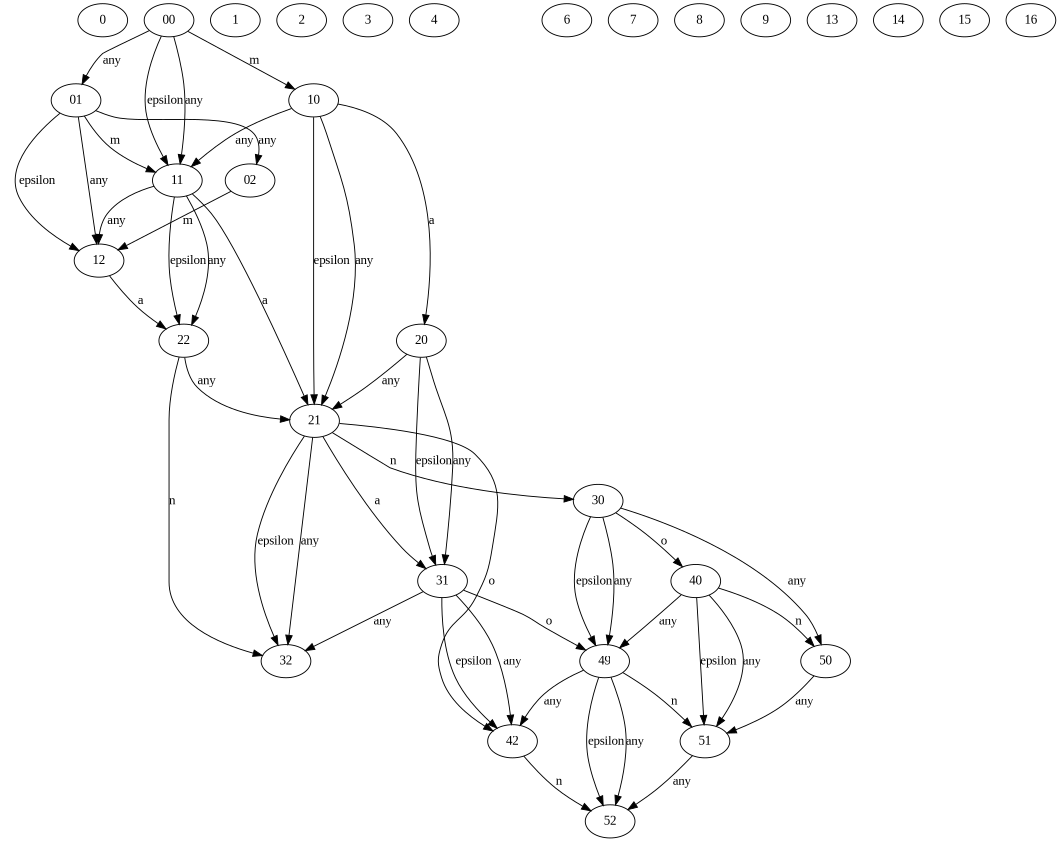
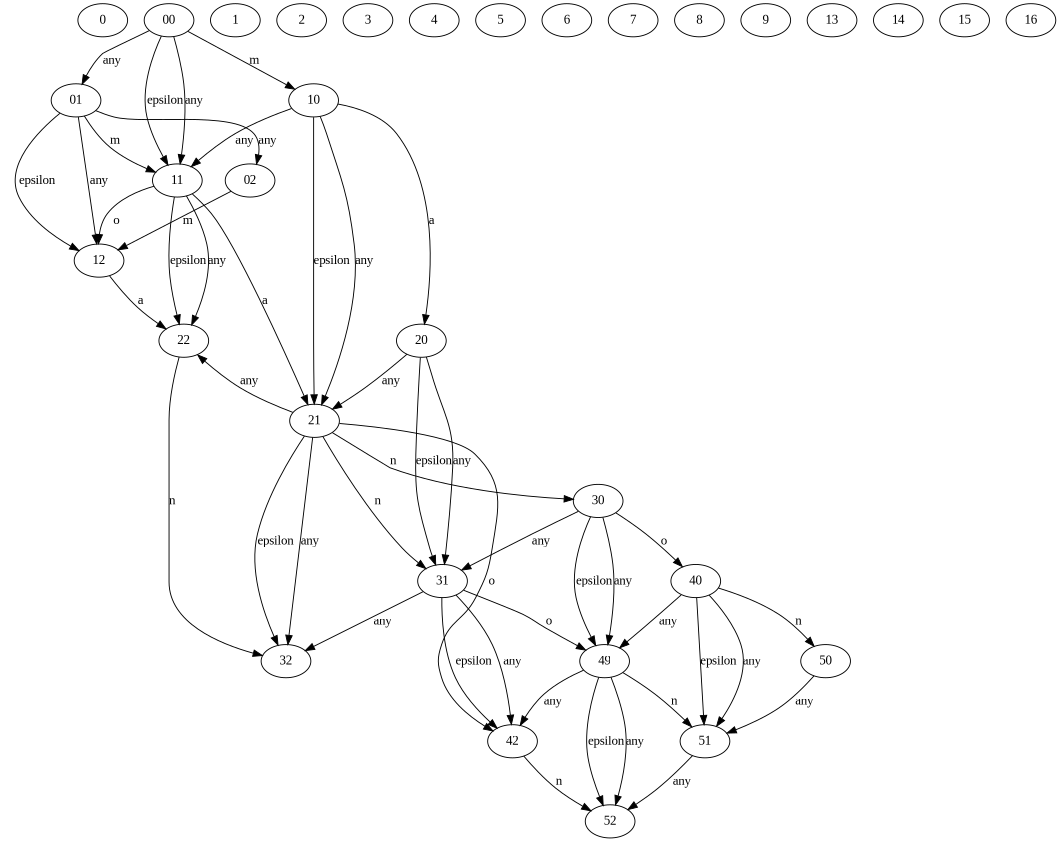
none -> (501, 20)
(117, 221) -> (117, 221)
(221, 404) -> (246, 391)
(378, 501) -> (378, 501)
(731, 555) -> (524, 538)
